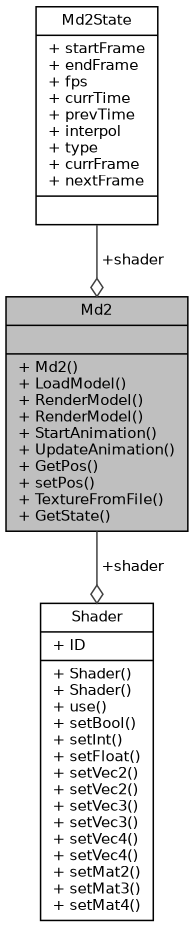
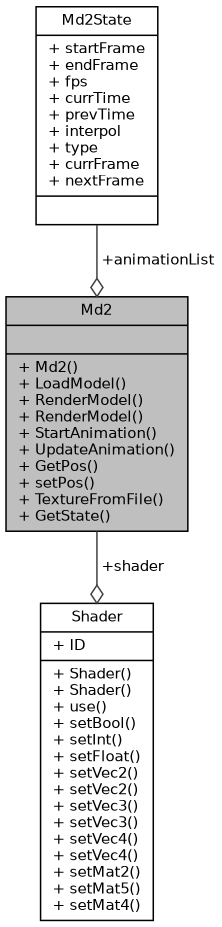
(131, 261) -> (156, 261)
(97, 889) -> (97, 889)
